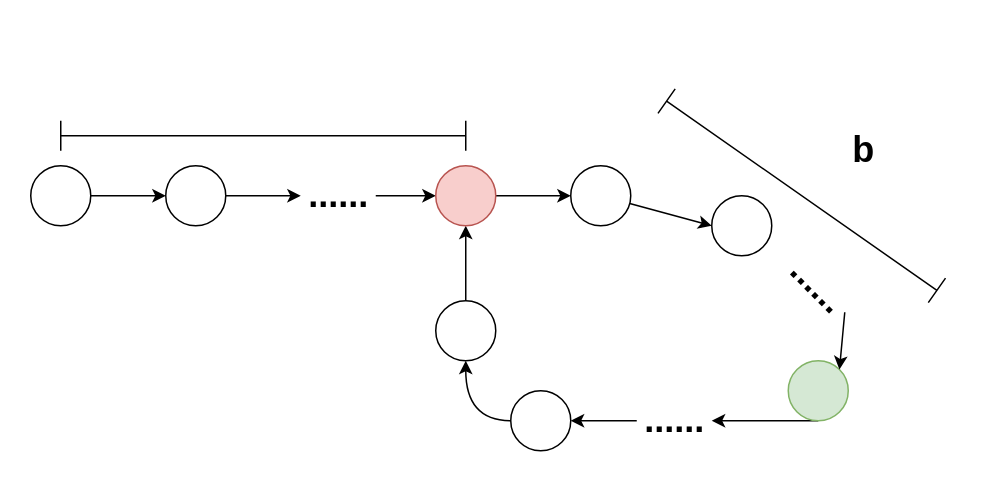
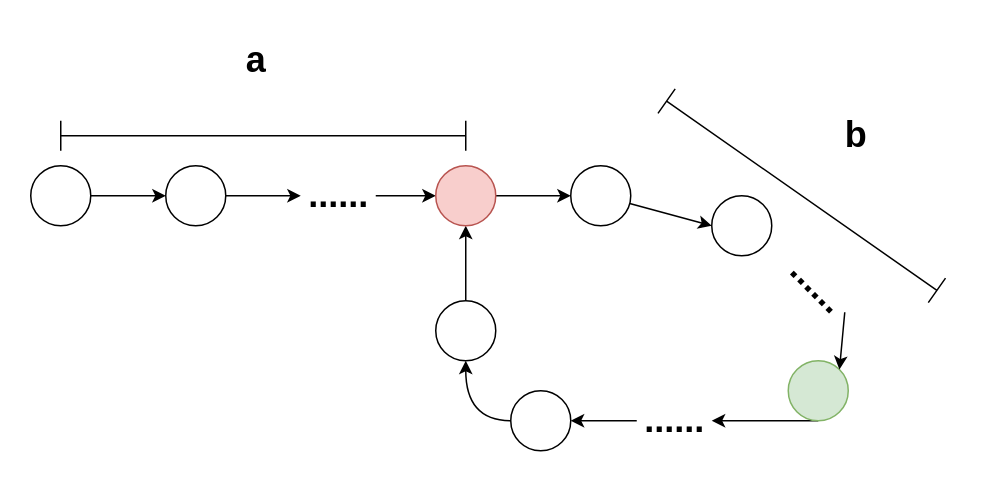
none -> (256, 61)
(863, 151) -> (856, 136)
